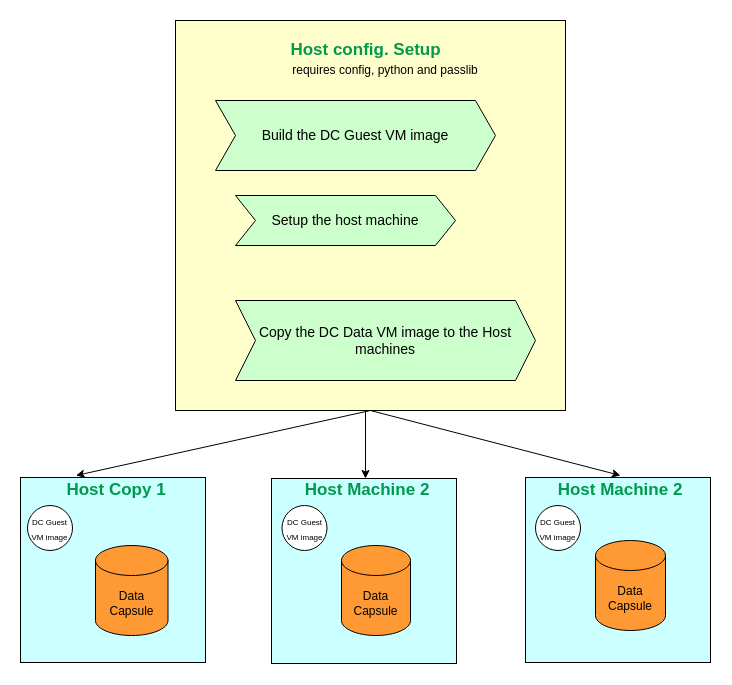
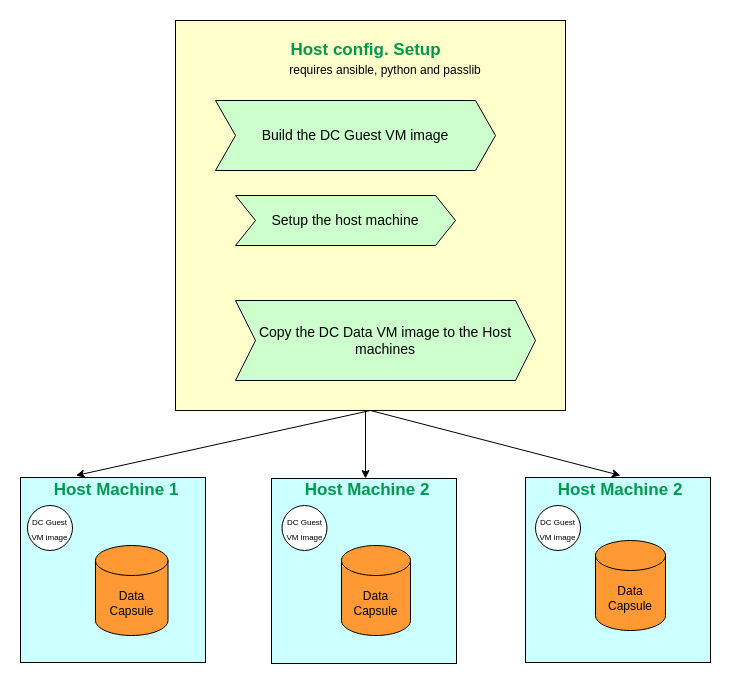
(386, 70) -> (386, 70)
(117, 491) -> (117, 491)
